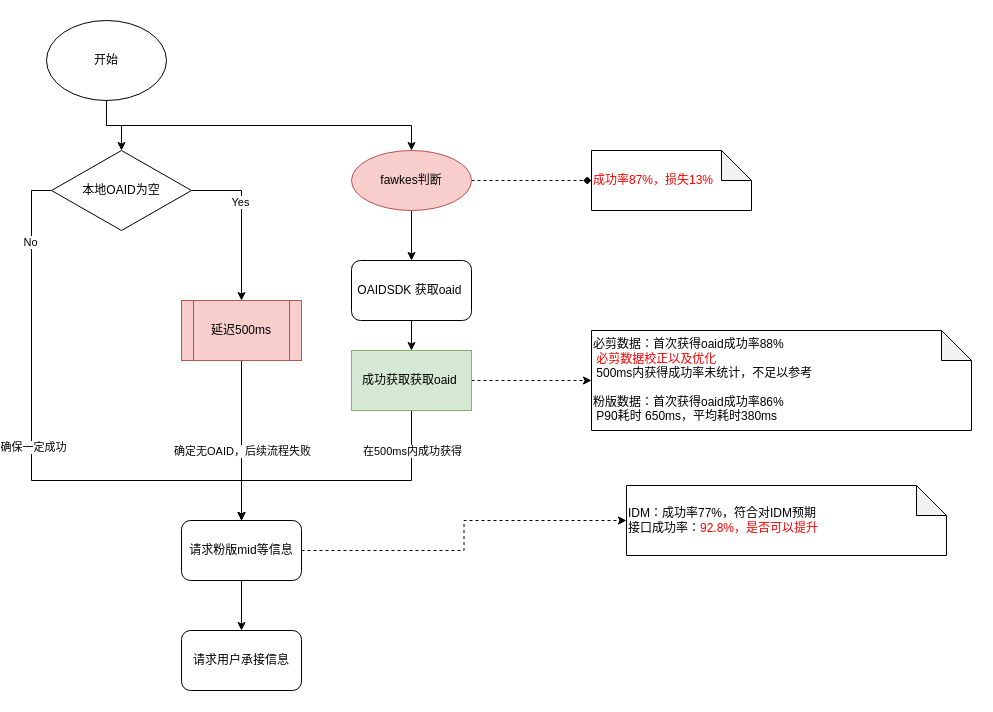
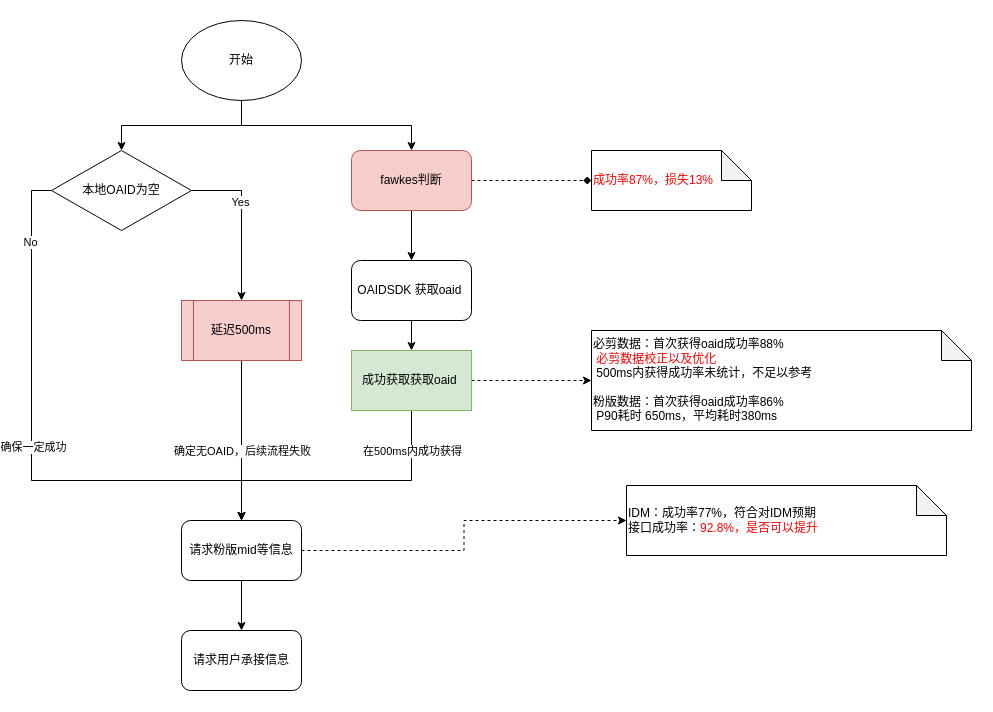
(107, 61) -> (242, 61)
(412, 181) -> (412, 181)
